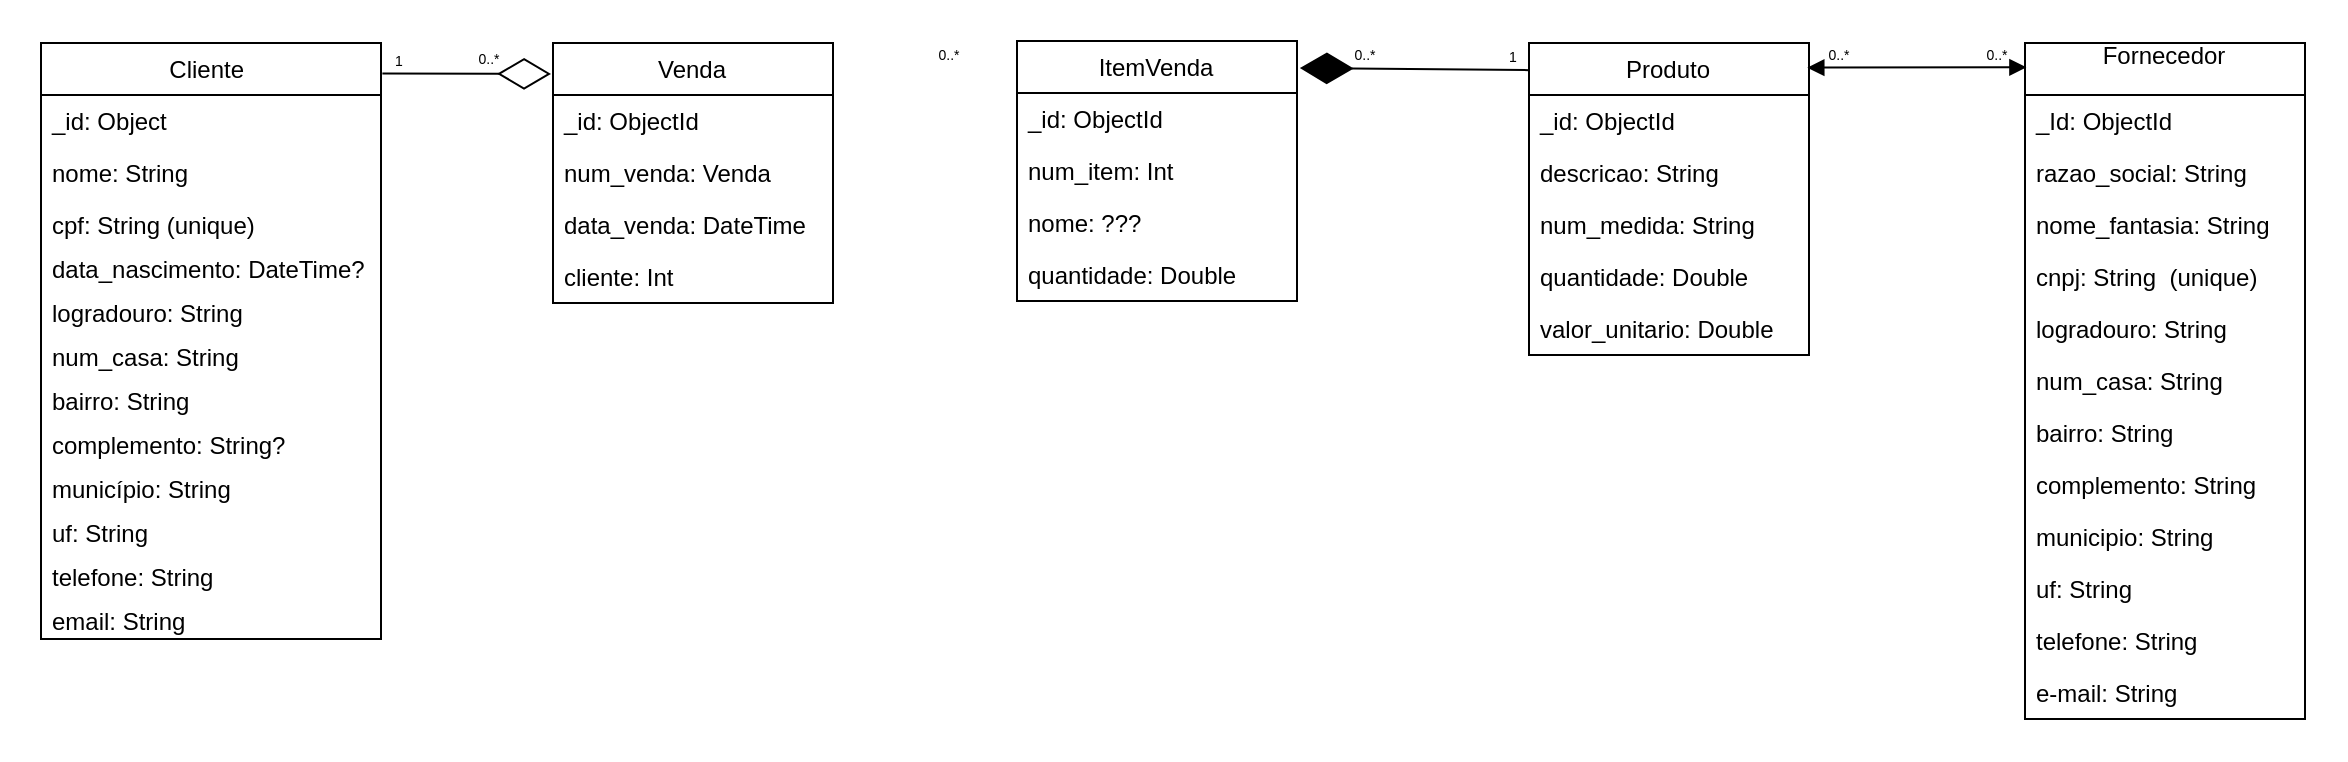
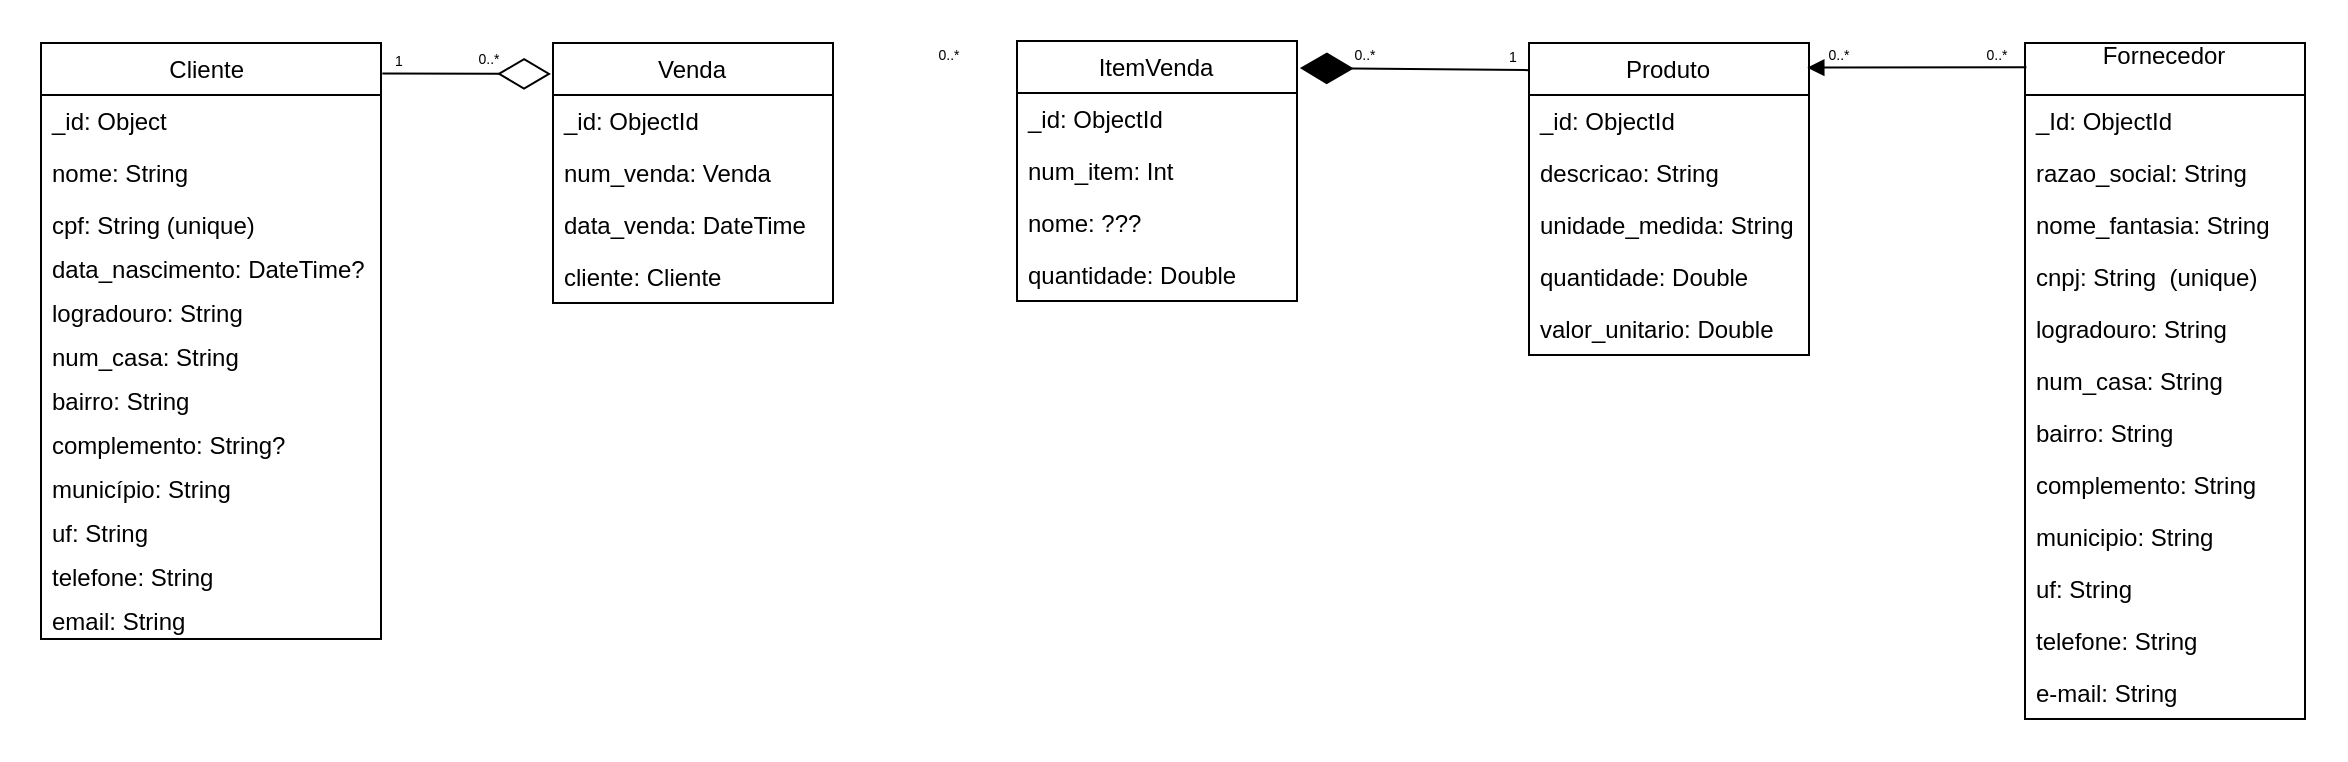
(2008, 67) -> (2014, 67)
(1648, 226) -> (1672, 226)
(632, 278) -> (653, 278)
